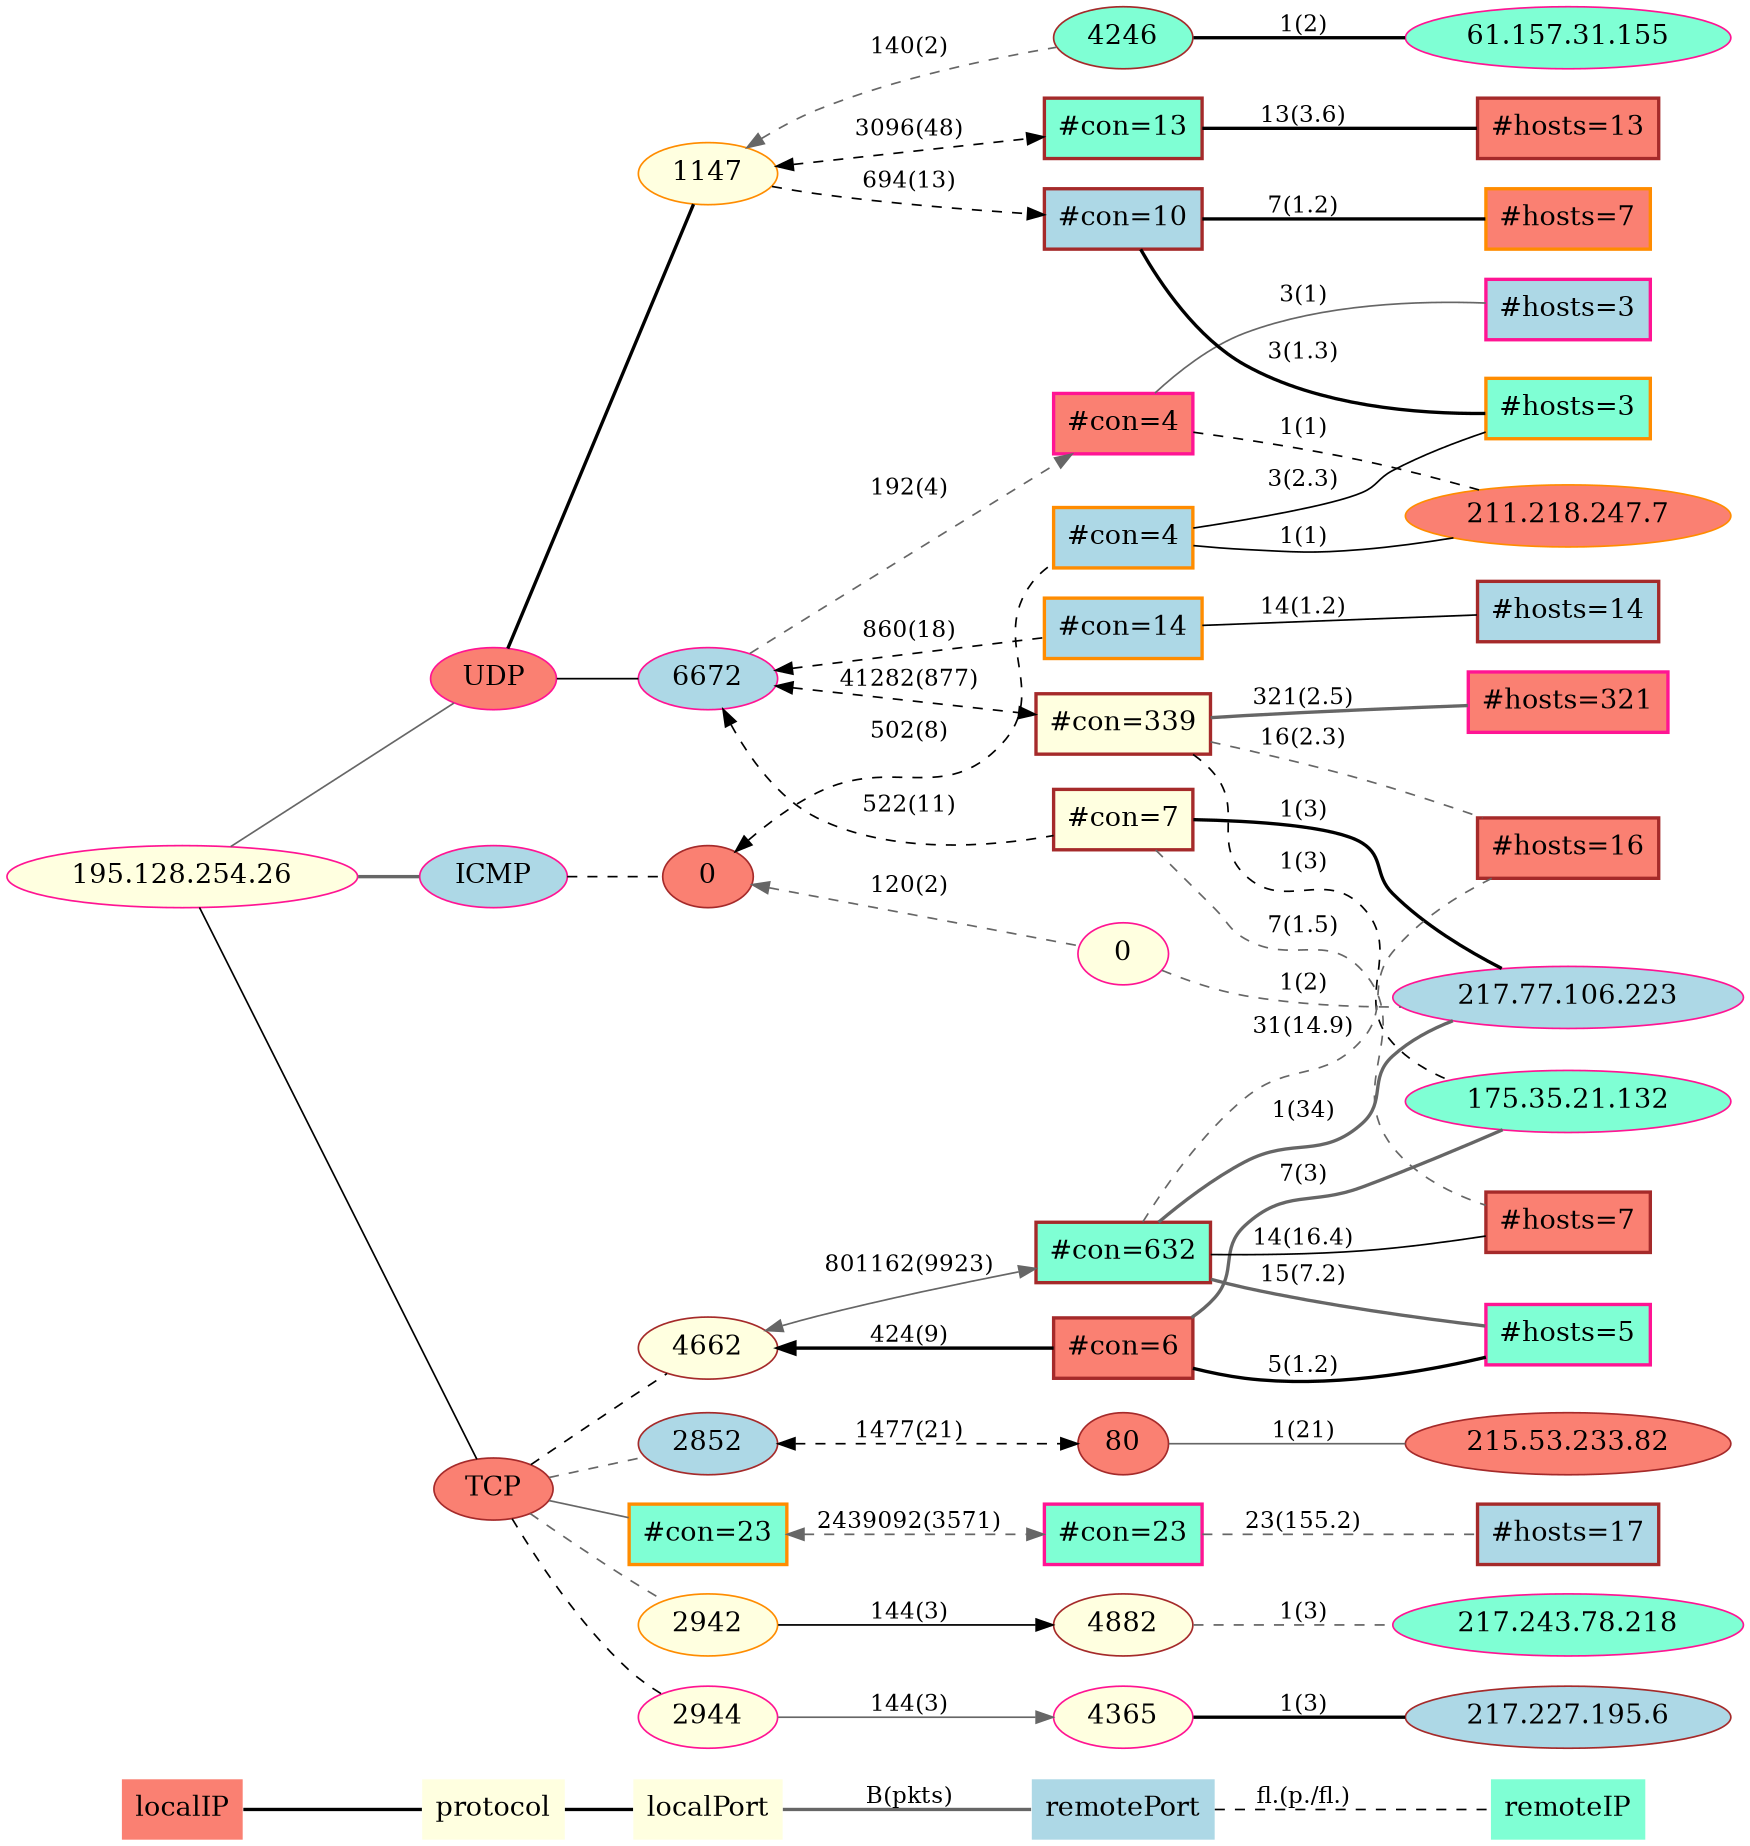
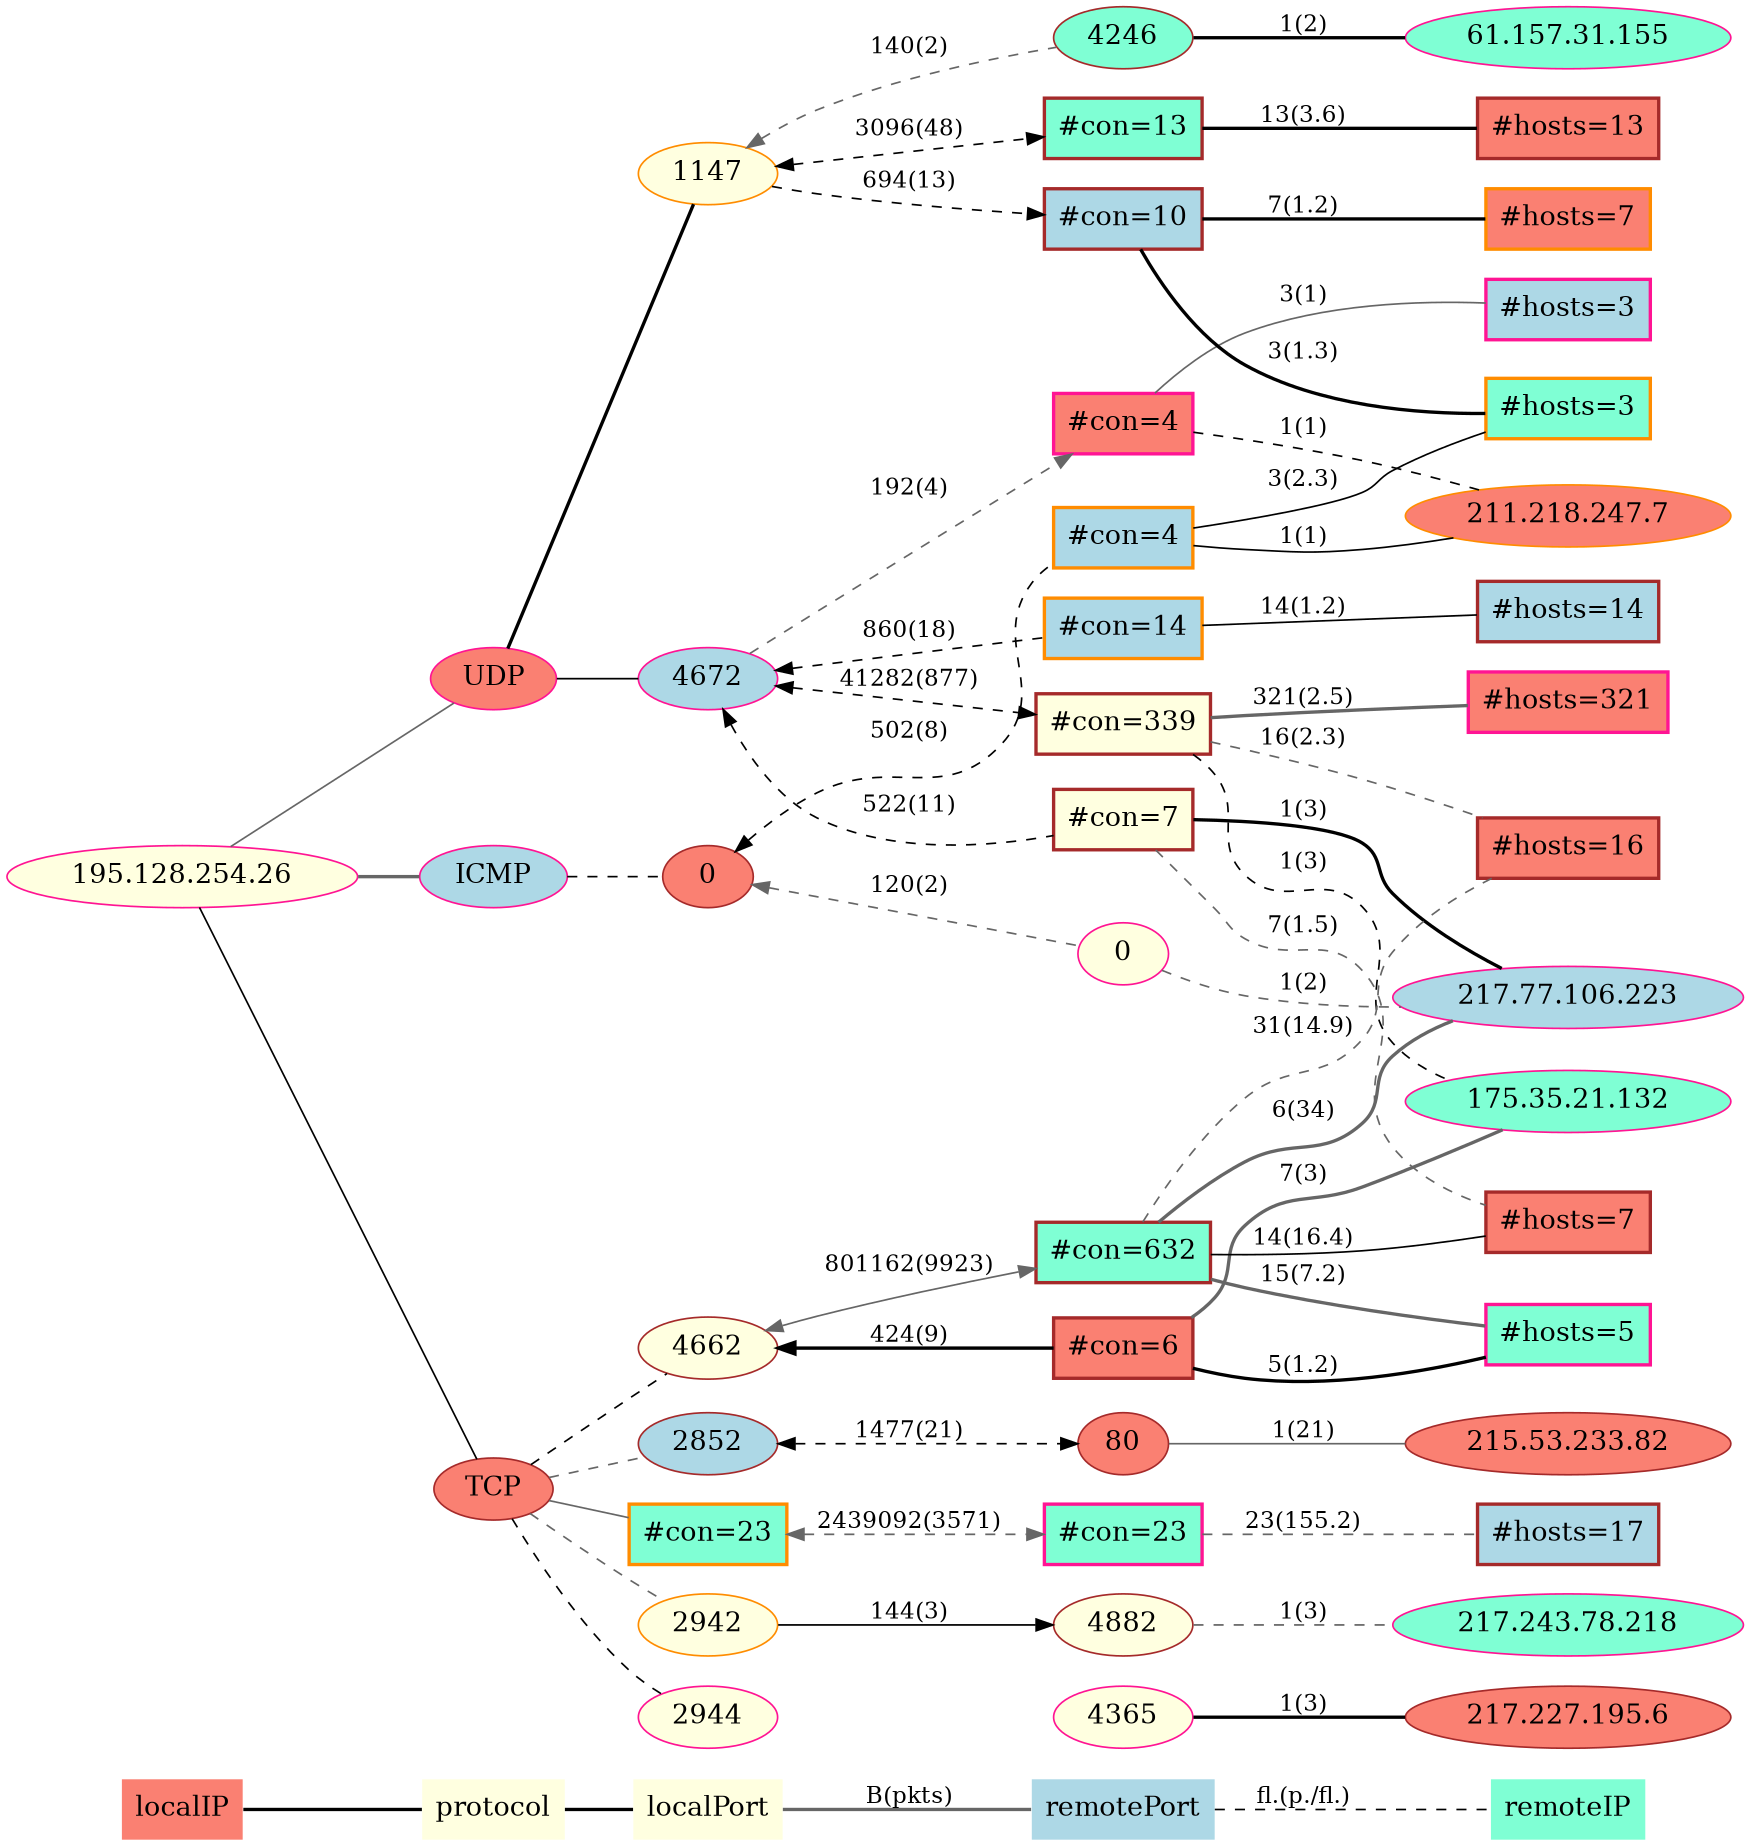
(708, 679) -> (708, 679)
(1304, 1111) -> (1304, 1111)
(907, 1717) -> none
(1568, 1717) -> (1568, 1717)
